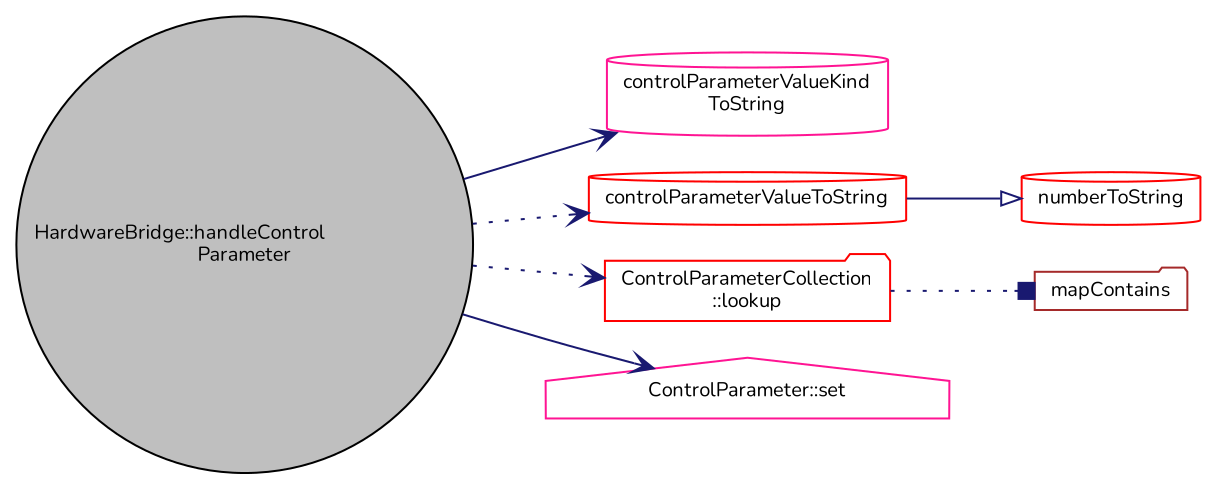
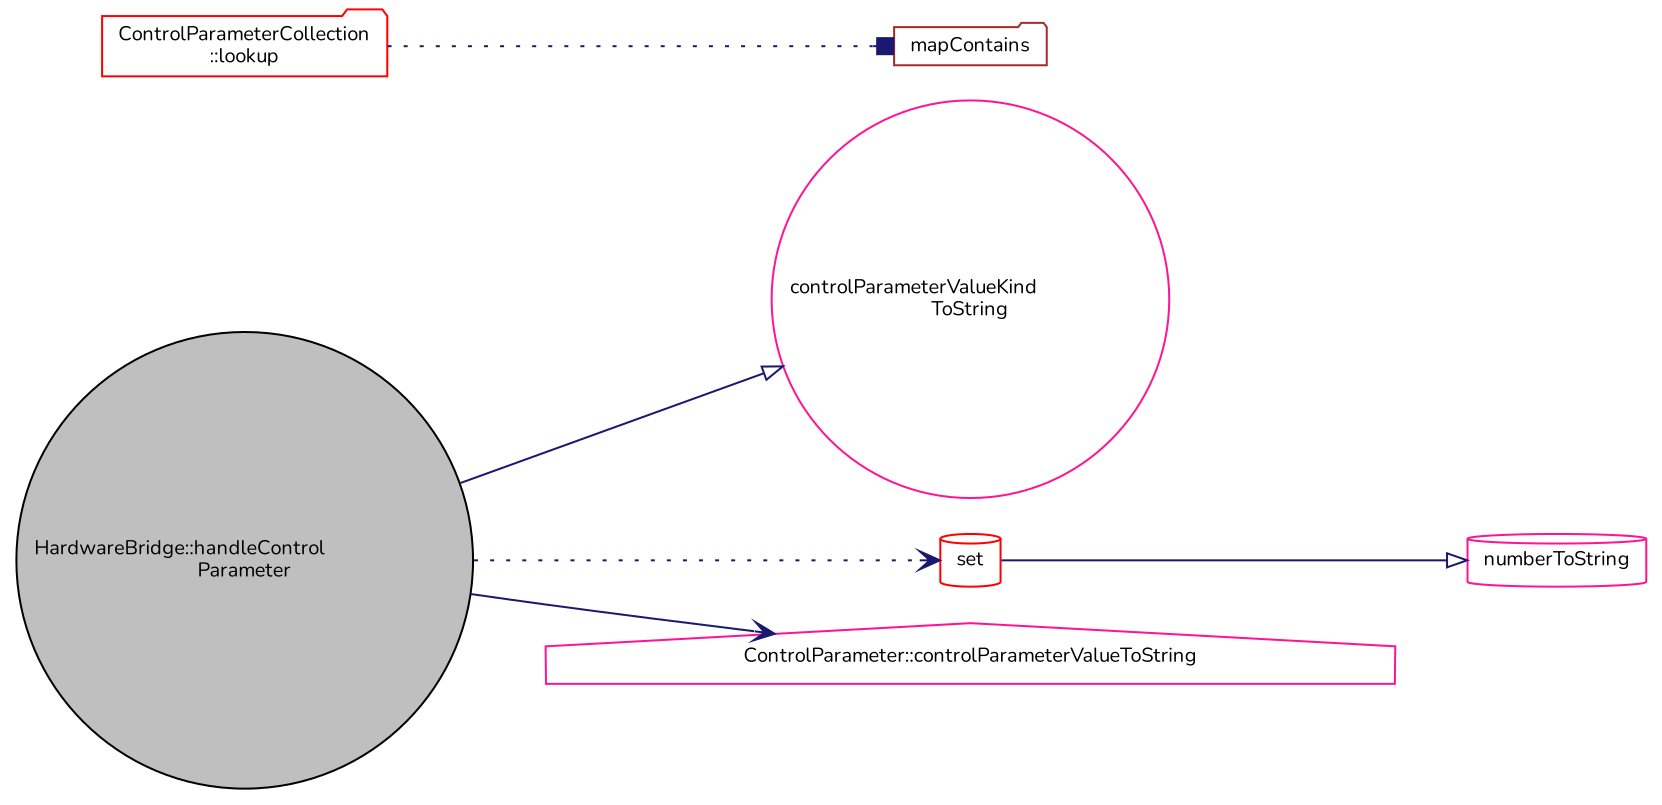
(748, 94) -> (970, 299)
(530, 159) -> (612, 428)
(748, 199) -> (970, 560)
(1111, 199) -> (1557, 560)
(528, 271) -> none
(748, 391) -> (970, 657)
